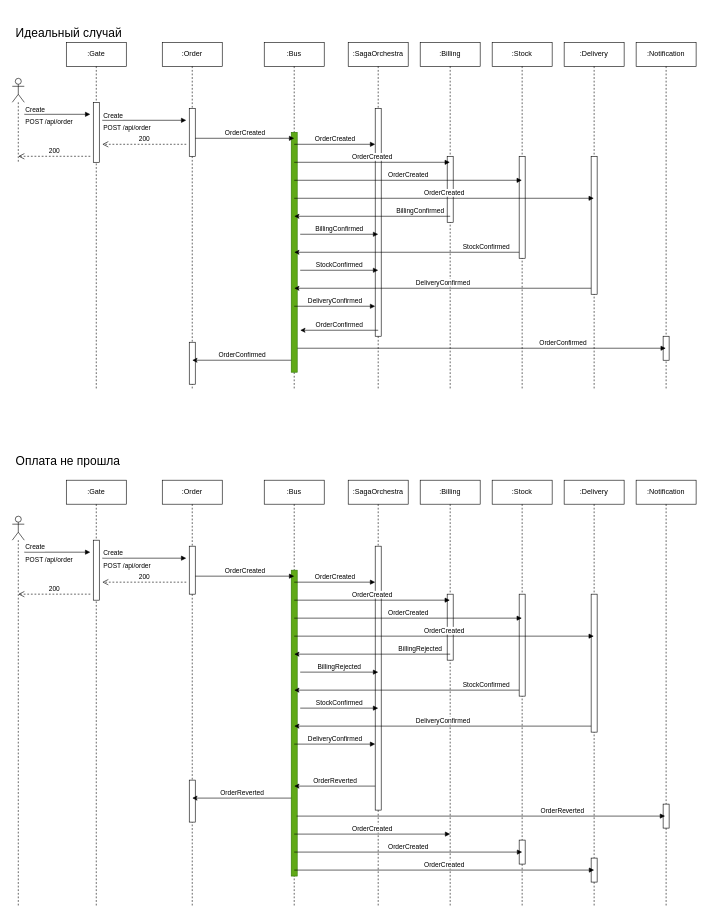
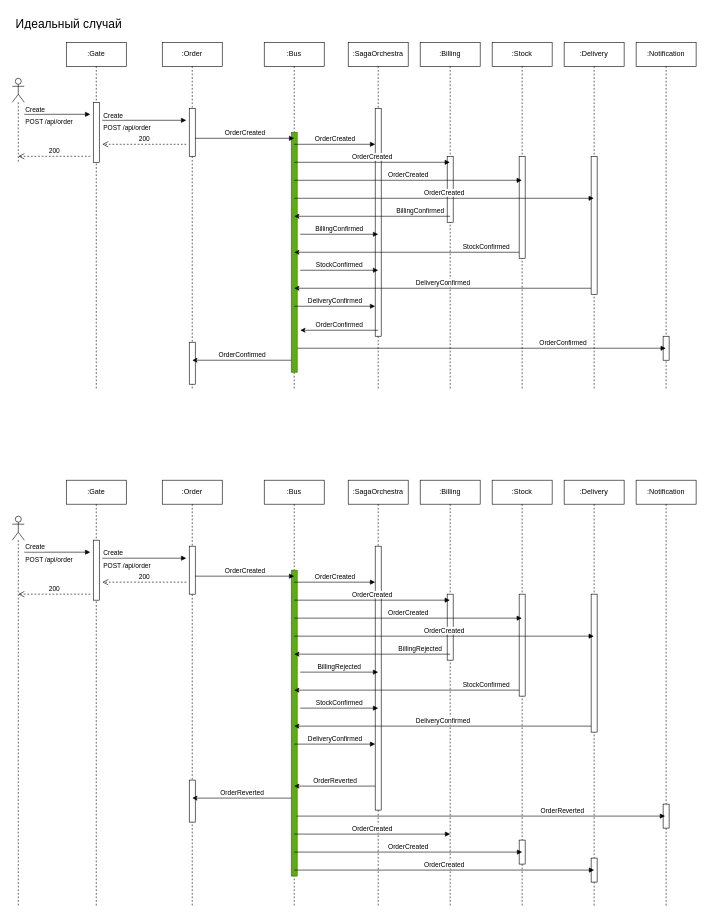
(255, 29) -> (255, 20)
(255, 458) -> none
